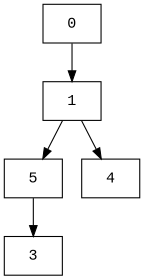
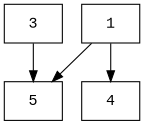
(72, 24) -> none
(33, 212) -> (33, 57)
